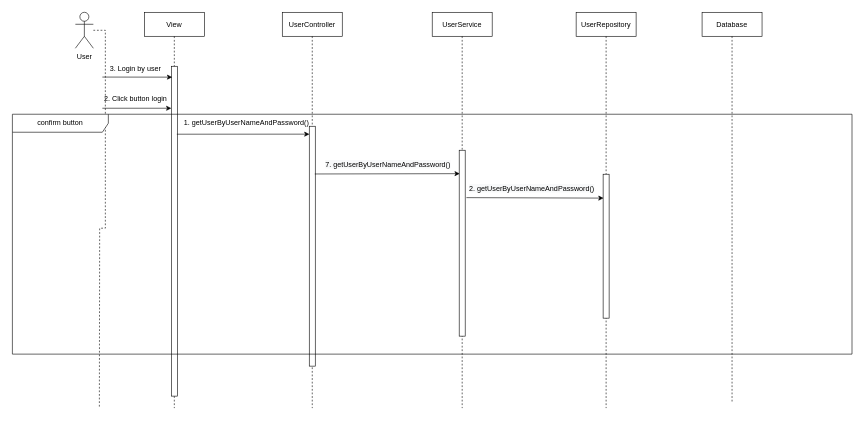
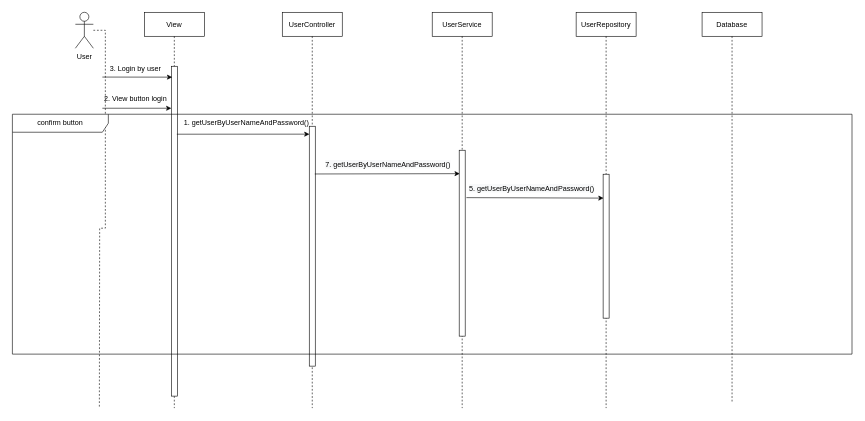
(124, 96) -> (124, 96)
(534, 189) -> (534, 189)
